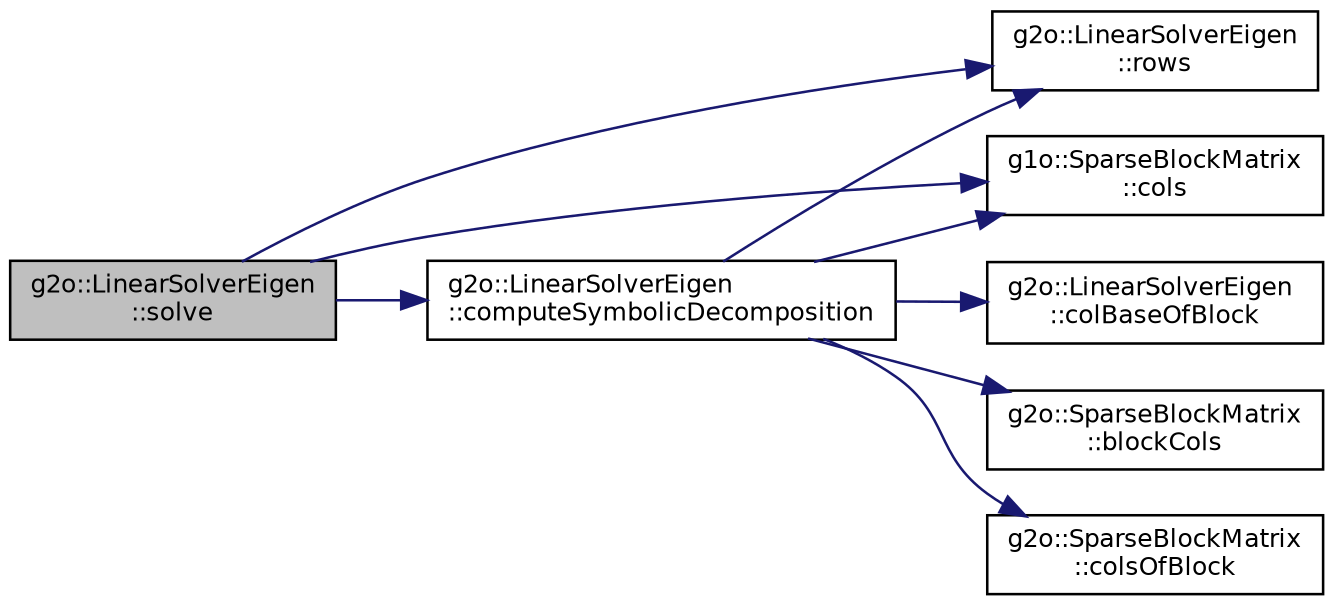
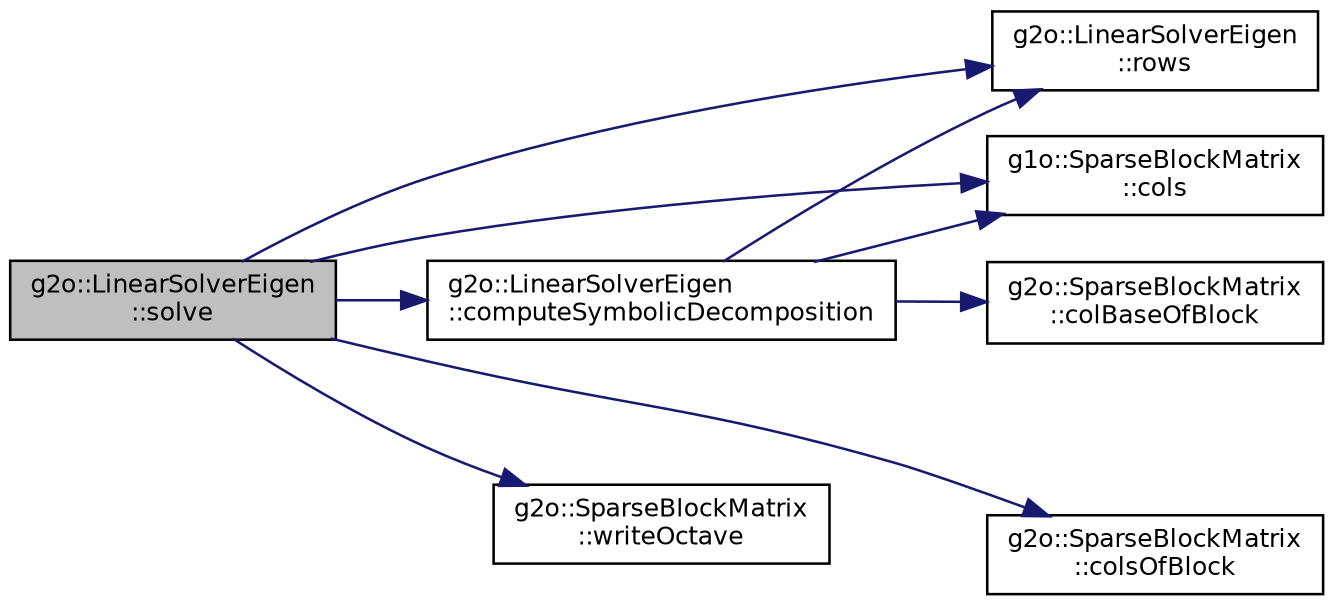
(1155, 303) -> (1155, 303)
(927, 408) -> (681, 412)
(1155, 430) -> none
none -> (662, 524)
